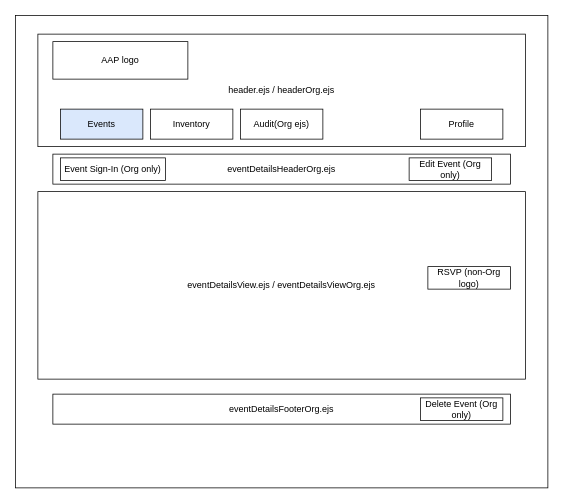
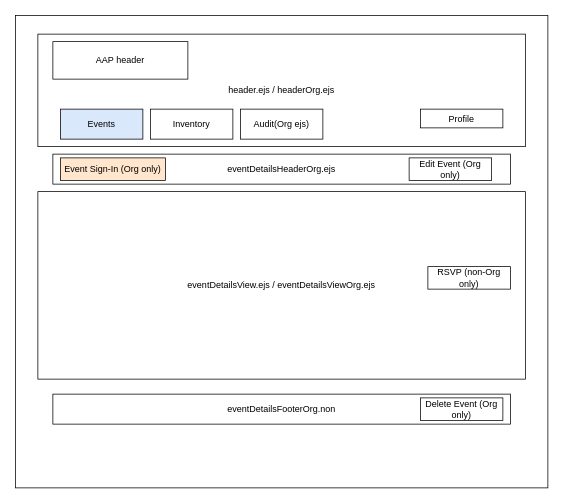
(120, 60) -> (120, 60)
(462, 124) -> (462, 119)
(113, 169) -> (113, 169)
(469, 278) -> (469, 278)
(282, 409) -> (282, 409)
